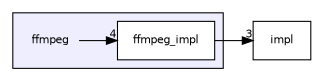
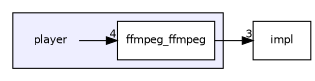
(50, 41) -> (50, 41)
(166, 41) -> (166, 41)
